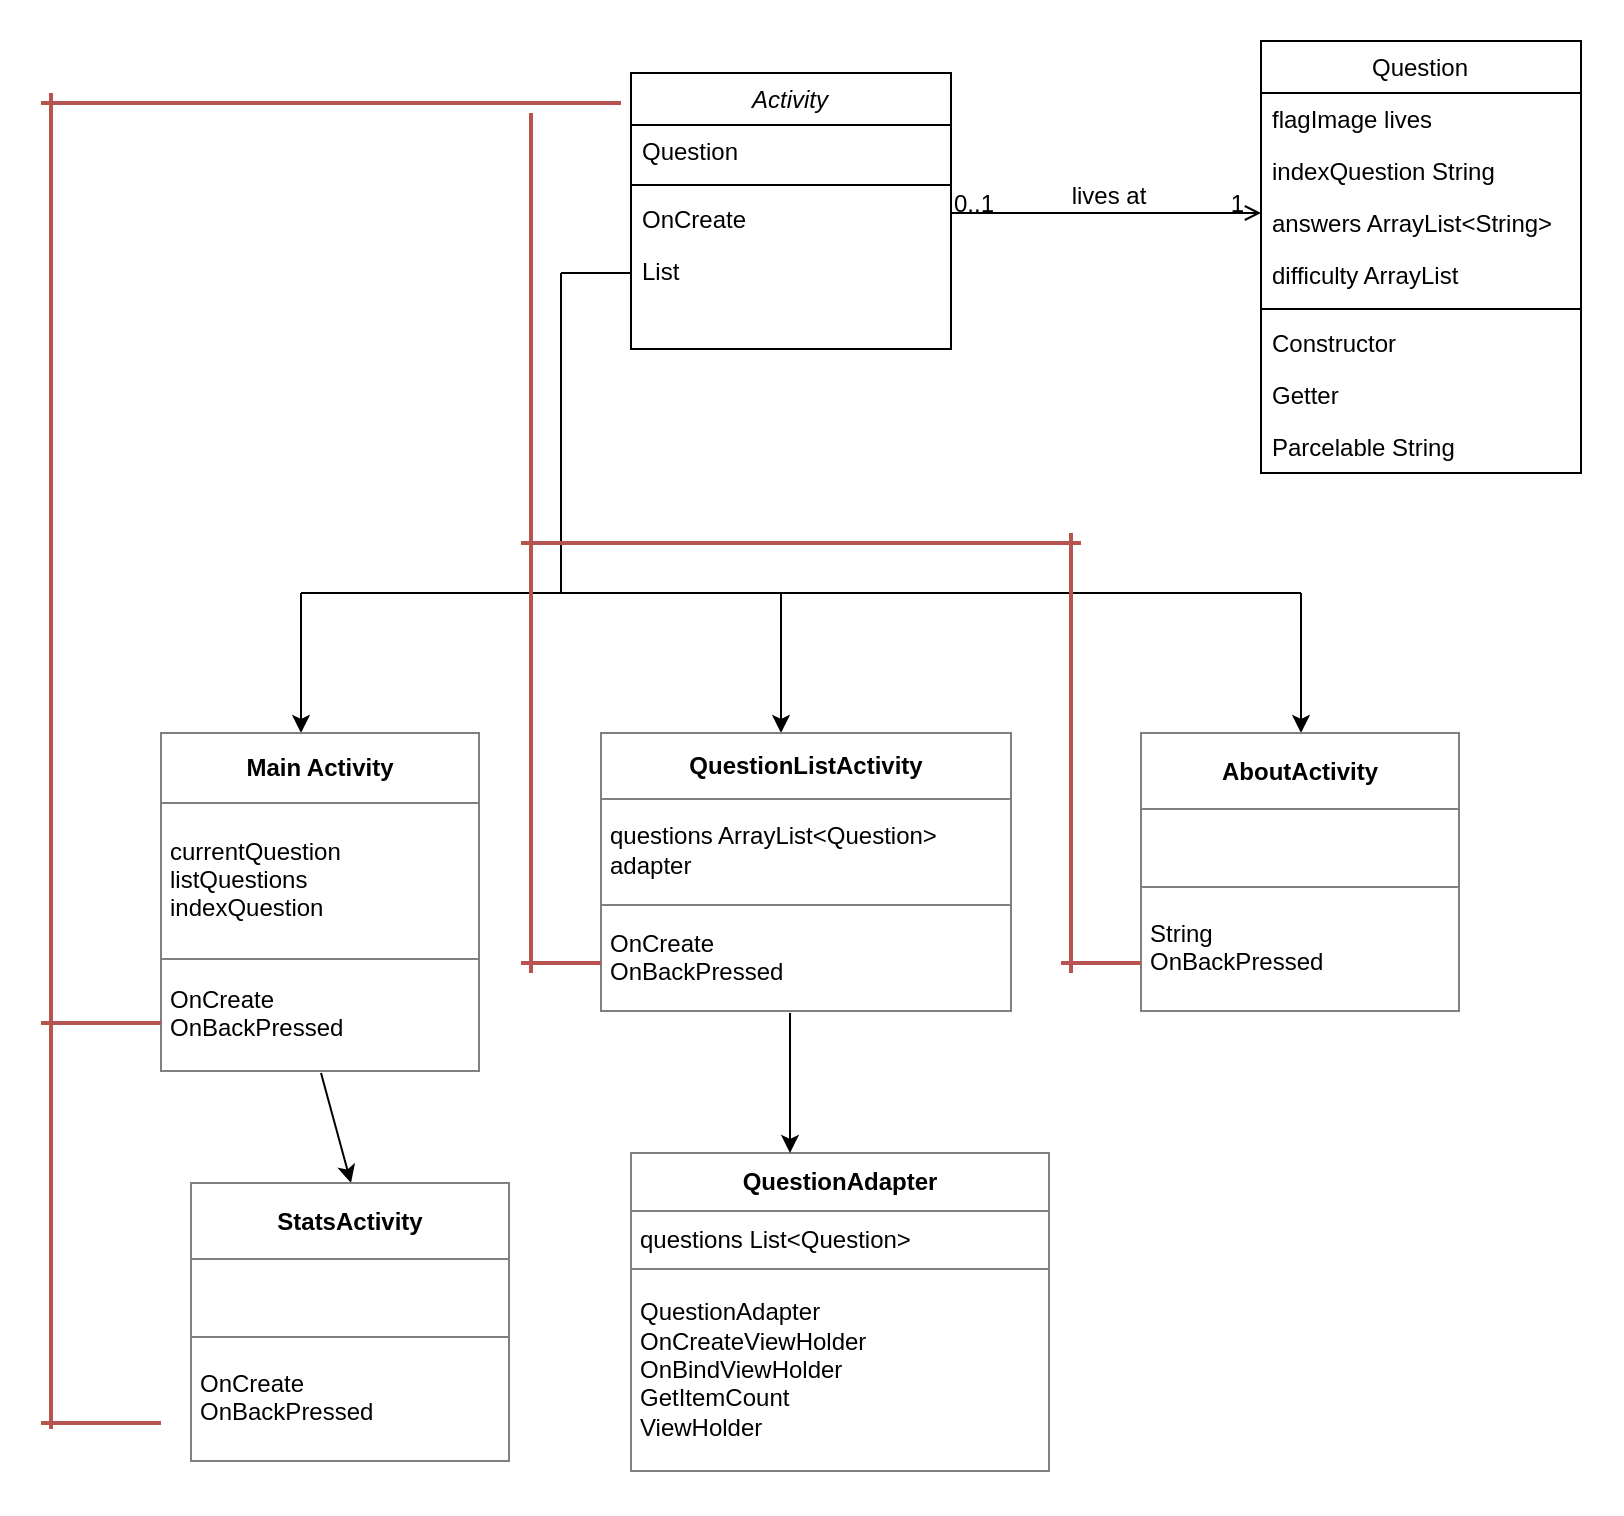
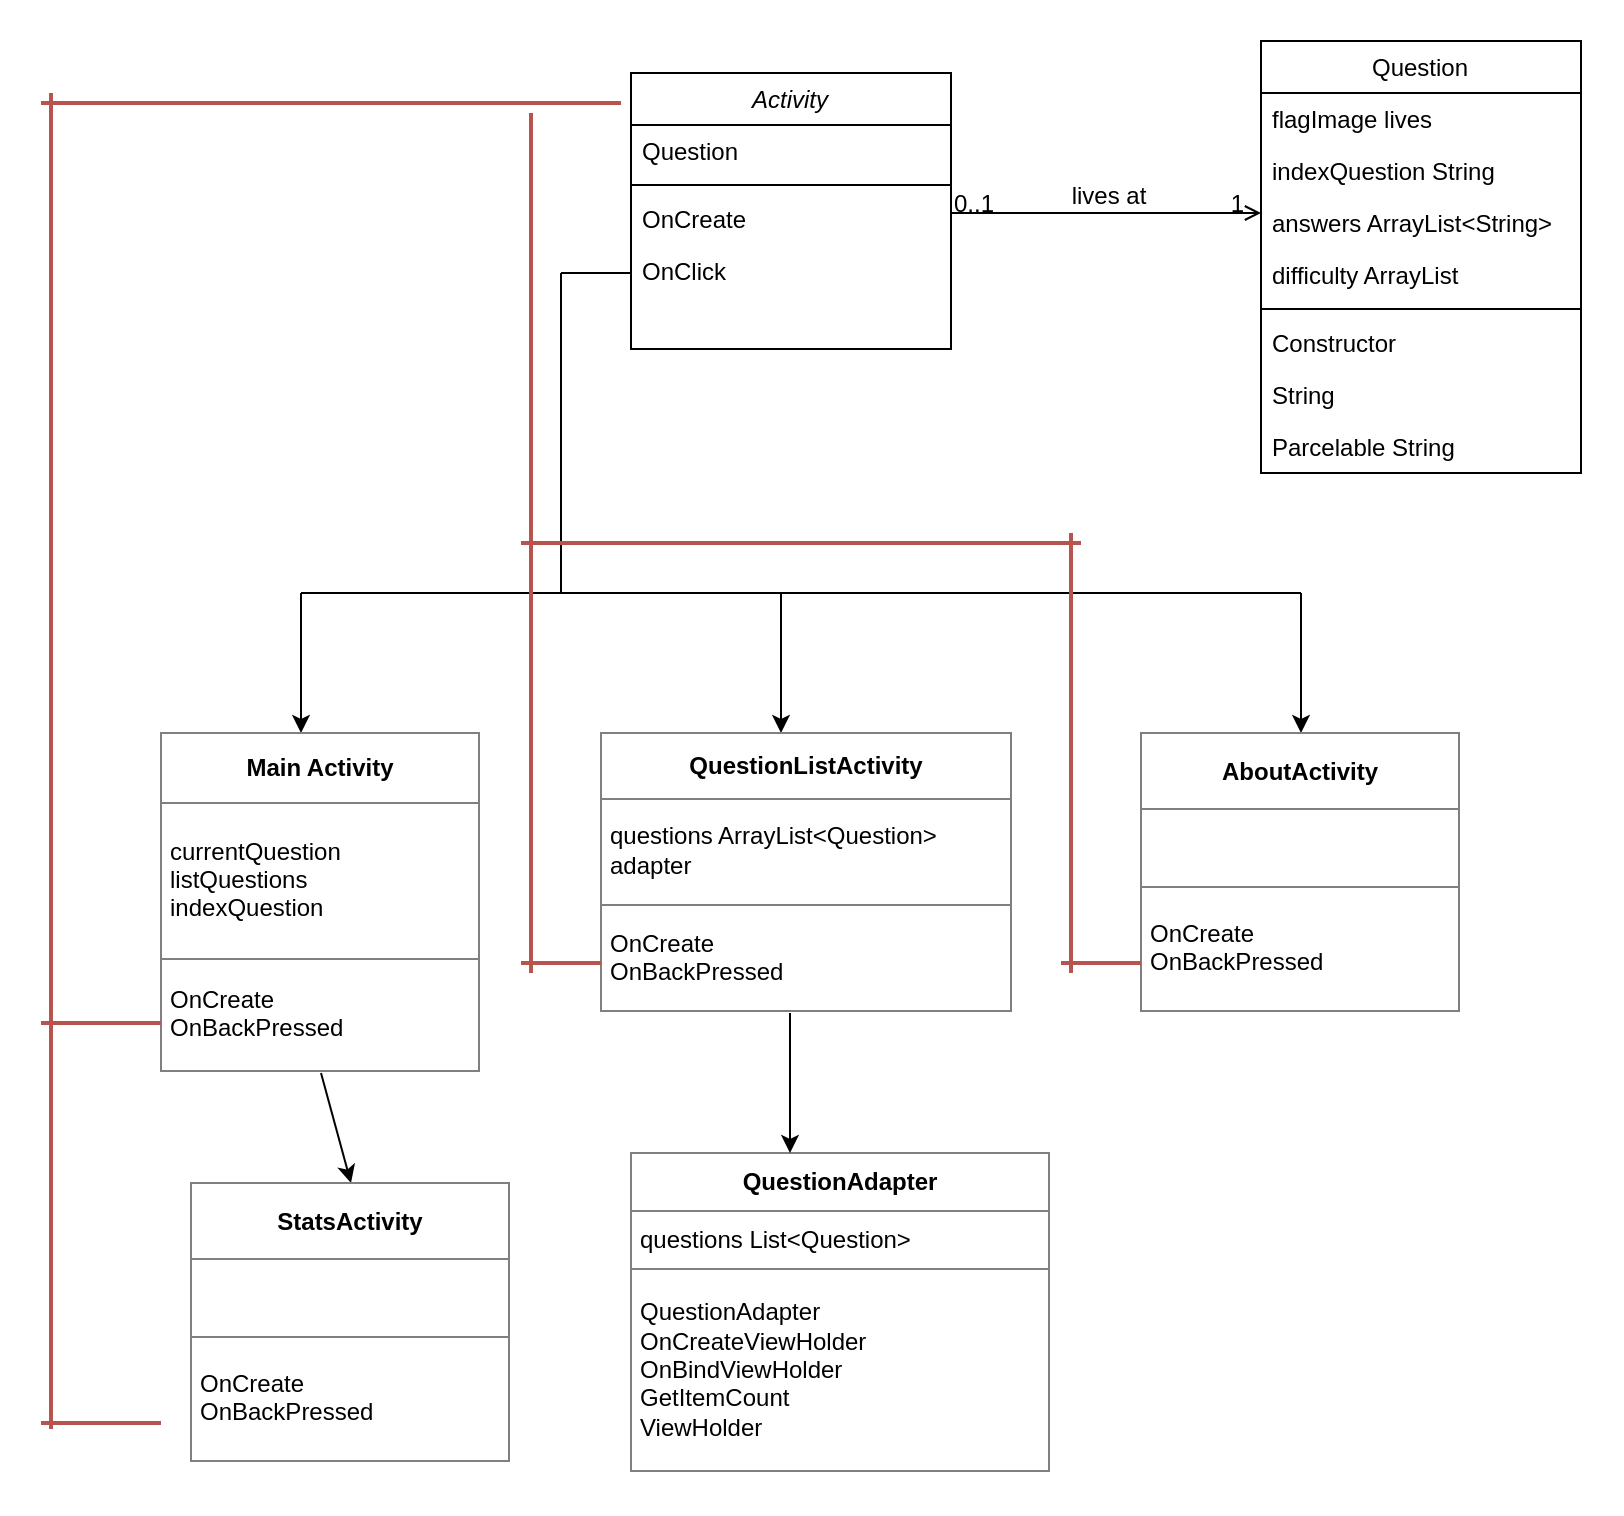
(666, 272) -> (683, 272)
(1312, 396) -> (1309, 396)
(1228, 776) -> (1228, 776)
